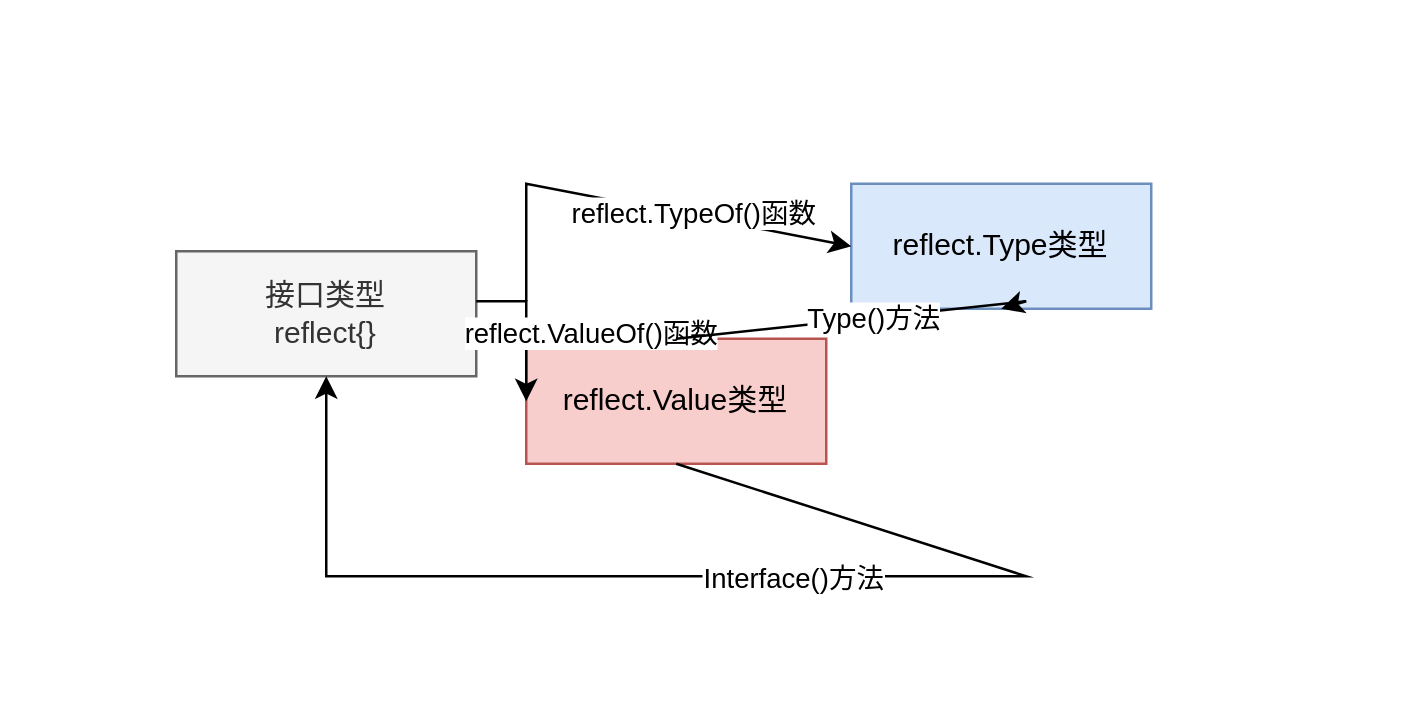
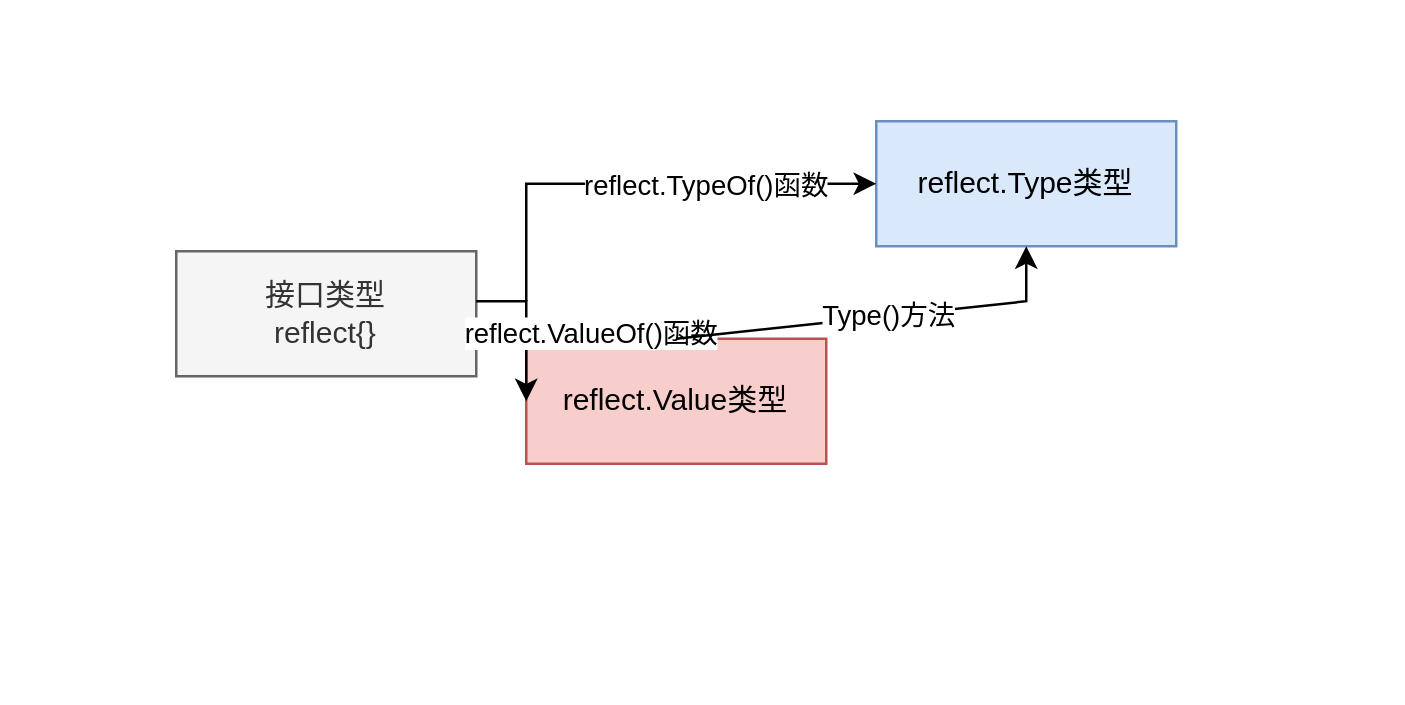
(1001, 246) -> (1026, 184)
(941, 549) -> none
